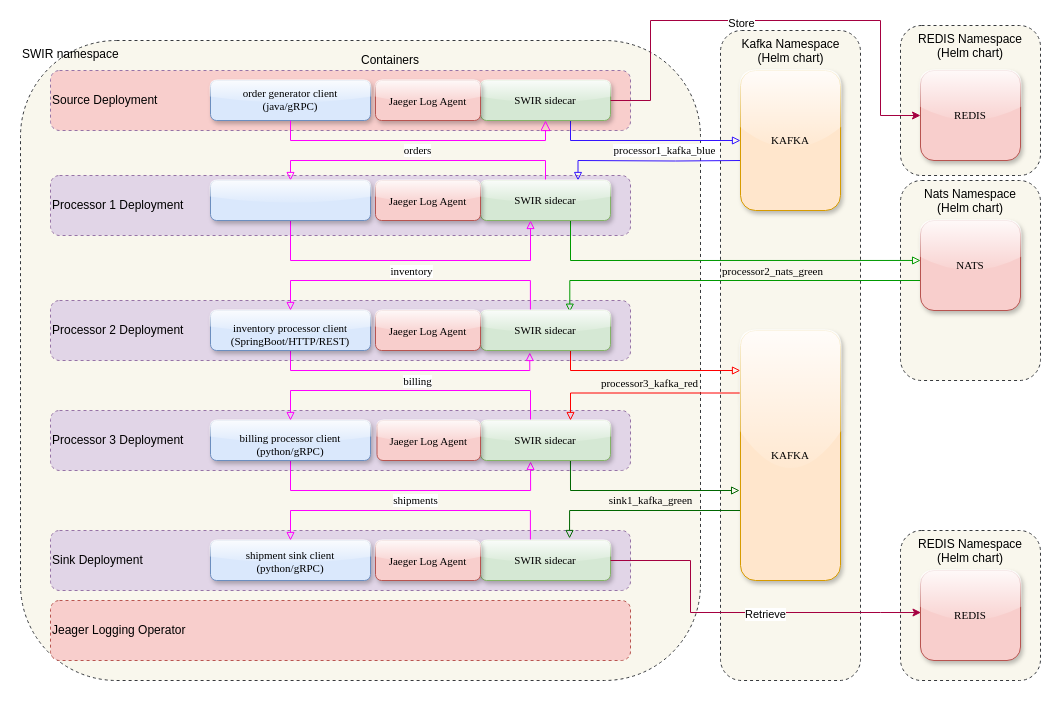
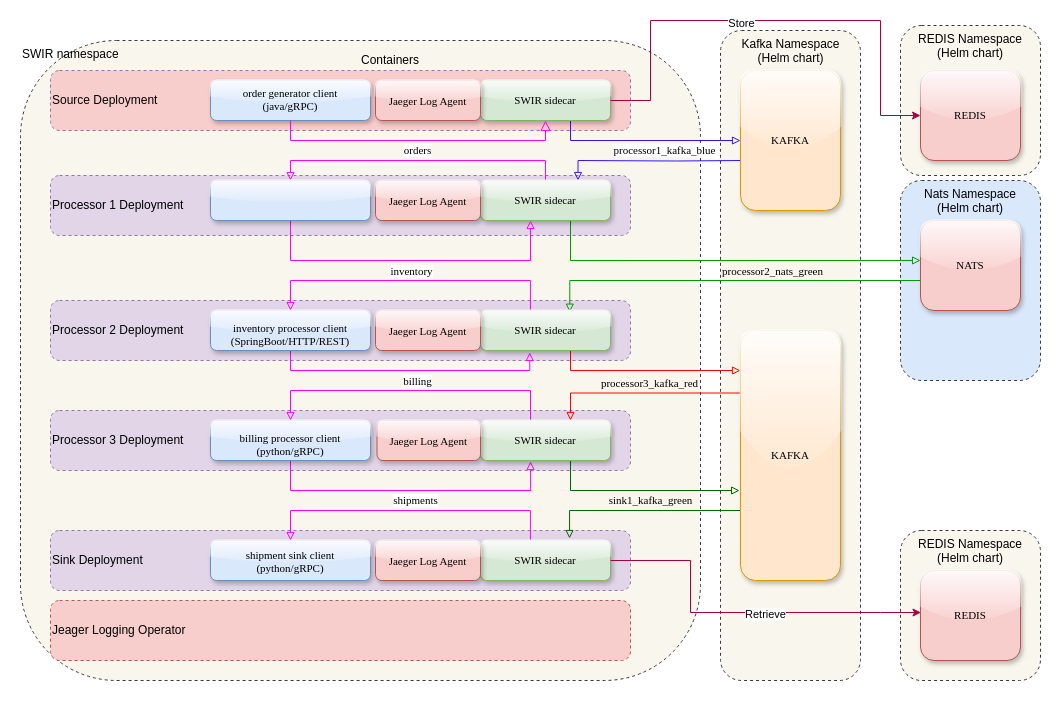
(970, 194) -> (970, 194)
